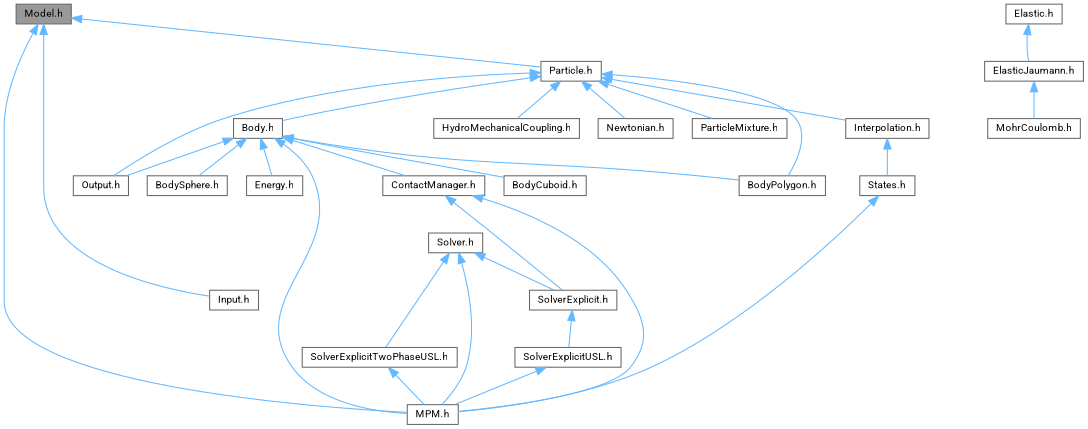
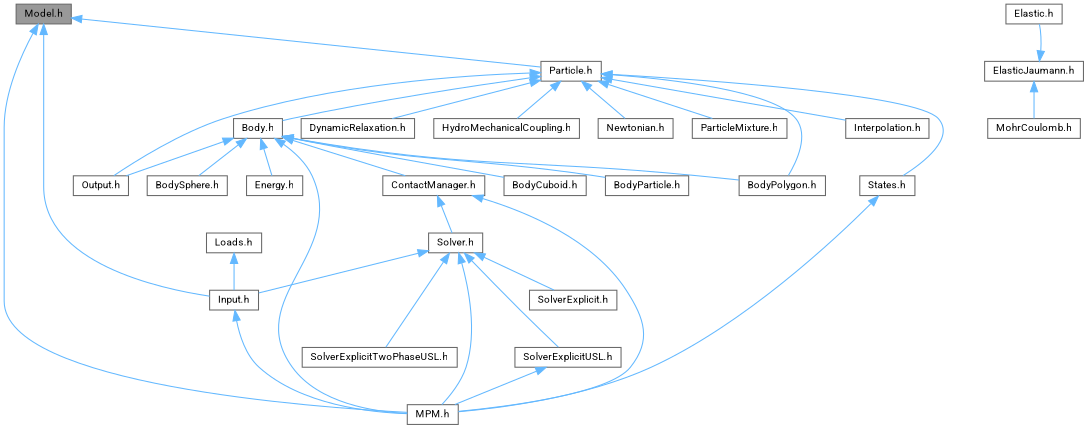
(1027, 48) -> (1041, 37)
none -> (358, 128)
(887, 162) -> (814, 91)
none -> (647, 186)
none -> (234, 243)
(508, 246) -> (447, 219)
none -> (338, 273)
(570, 334) -> (514, 304)
(410, 390) -> (304, 394)
